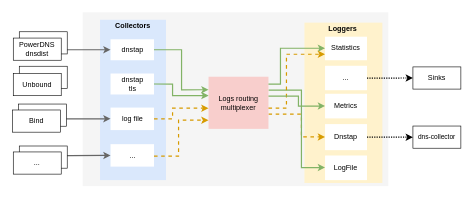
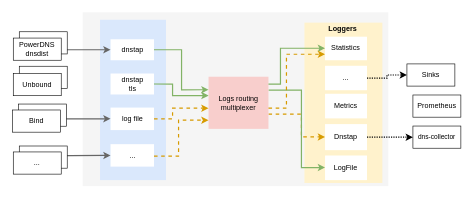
(133, 26) -> none
(437, 78) -> (431, 75)
(299, 96) -> none
none -> (437, 106)
